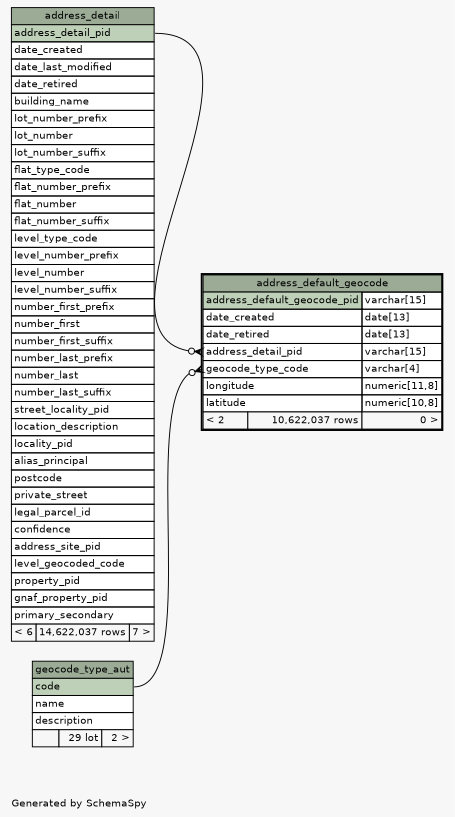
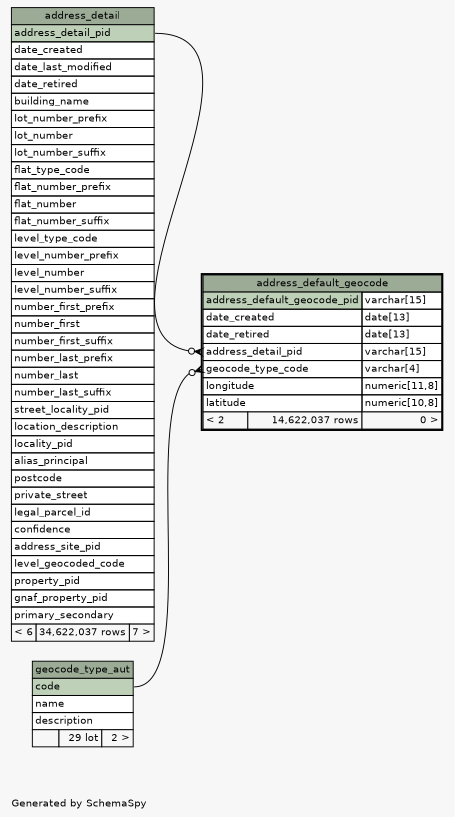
(315, 420) -> (315, 420)
(83, 632) -> (83, 632)
